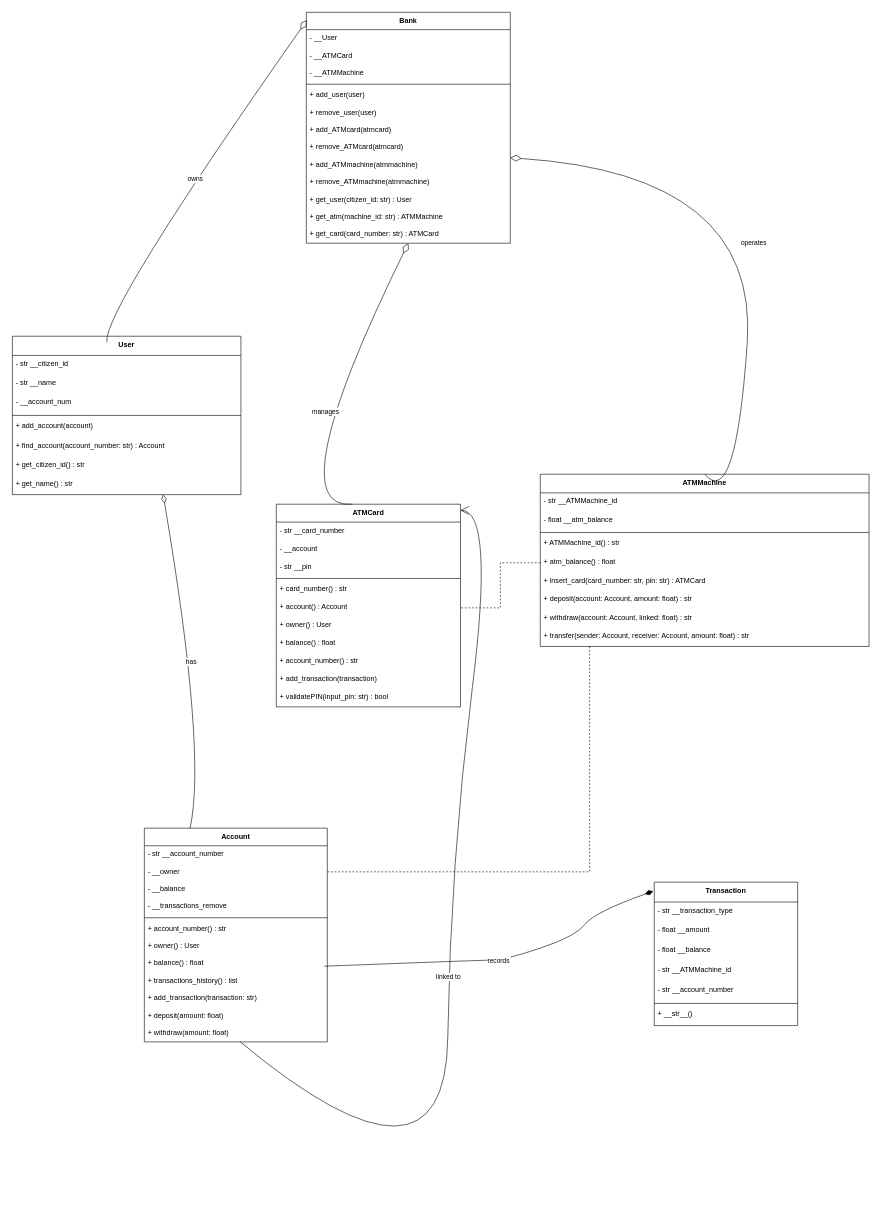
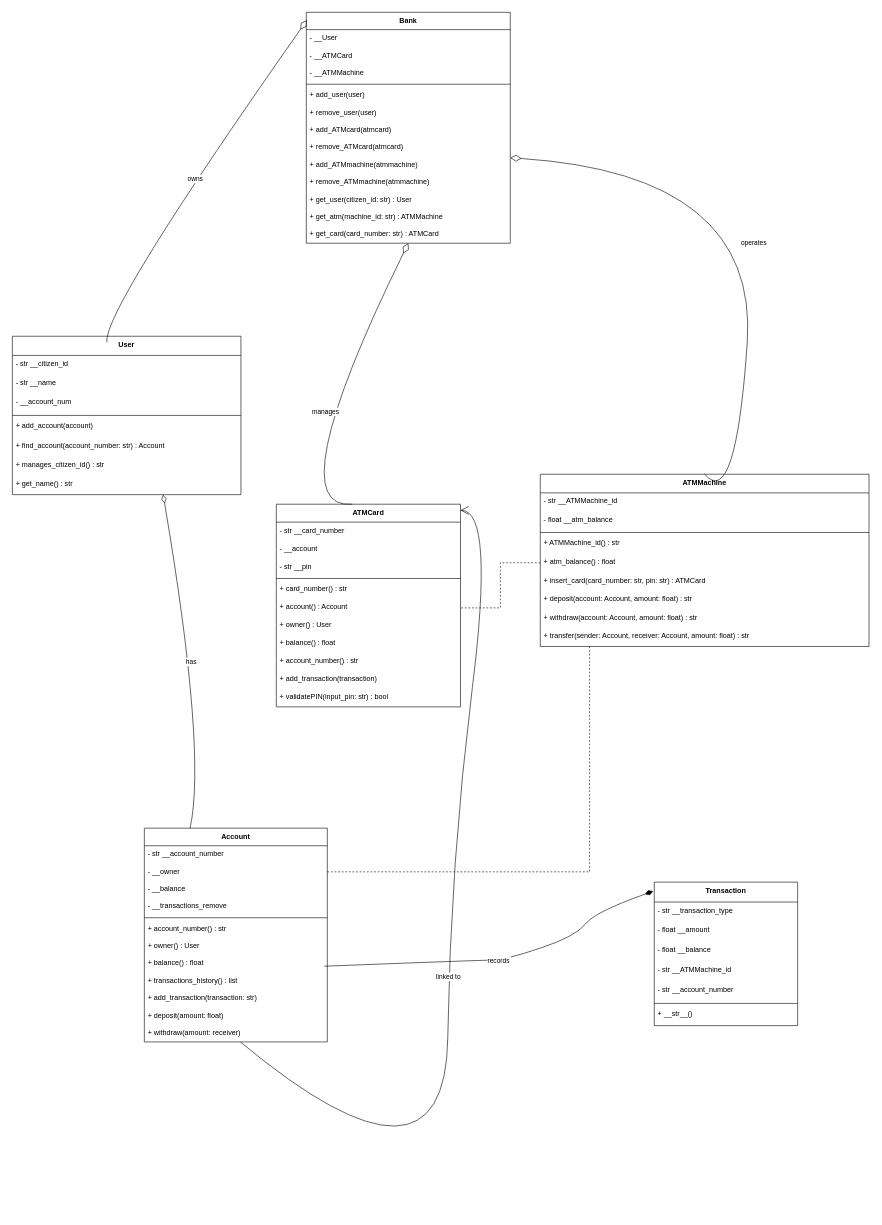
(57, 464) -> (65, 464)
(629, 617) -> (631, 617)
(193, 1033) -> (199, 1033)
